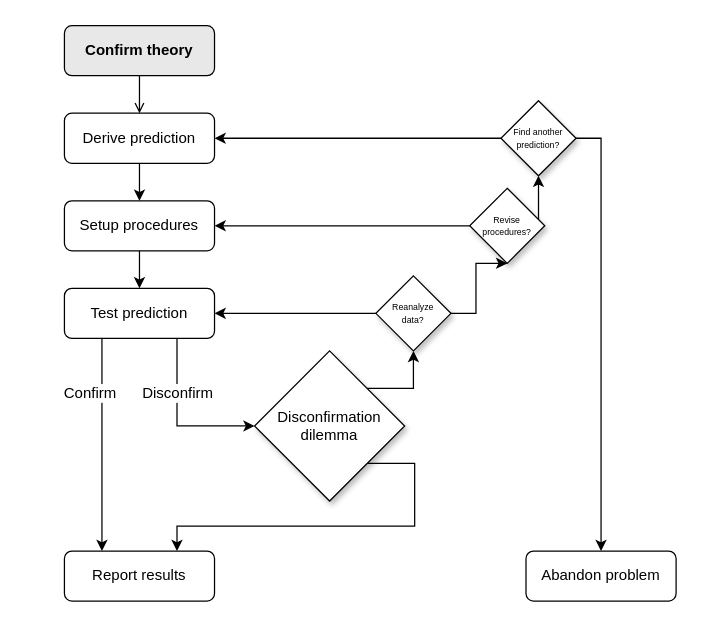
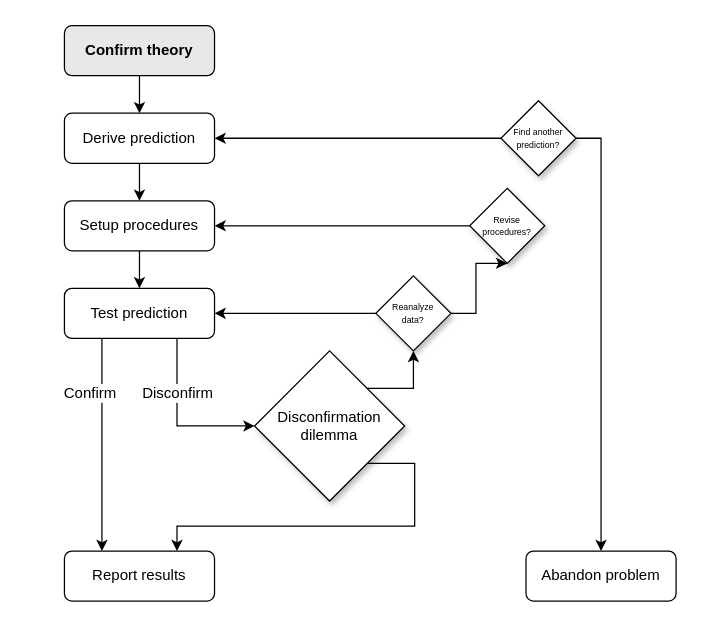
(139, 105) -> (139, 103)
(538, 202) -> none
